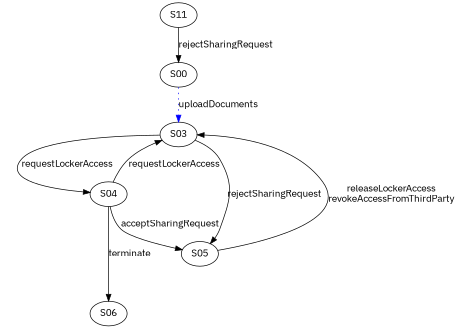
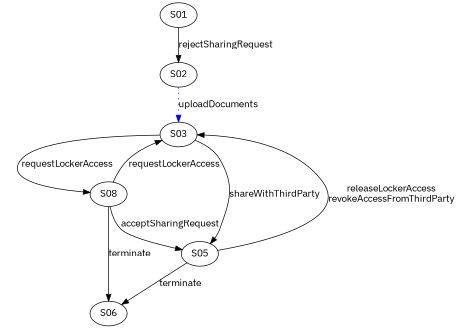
(179, 15) -> (179, 15)
(179, 75) -> (179, 75)
(109, 194) -> (109, 194)
(275, 194) -> (275, 194)
none -> (157, 282)
